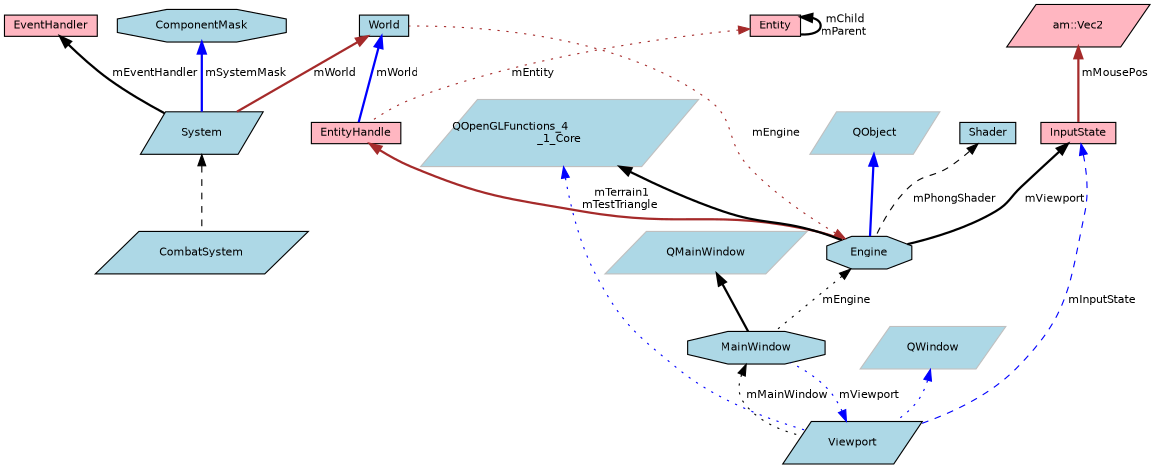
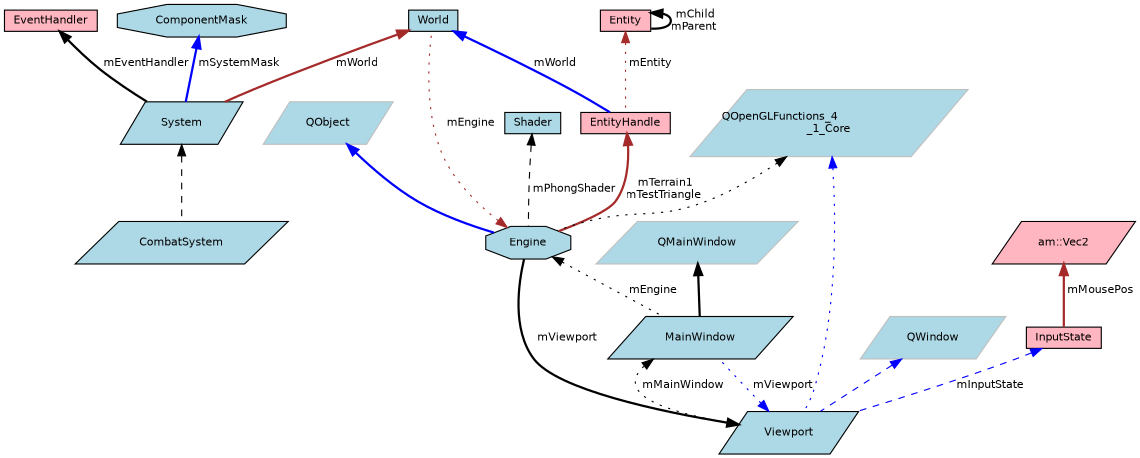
(728, 213) -> (672, 211)
(993, 213) -> (577, 386)
(756, 348) -> (700, 338)
(915, 404) -> (856, 388)
